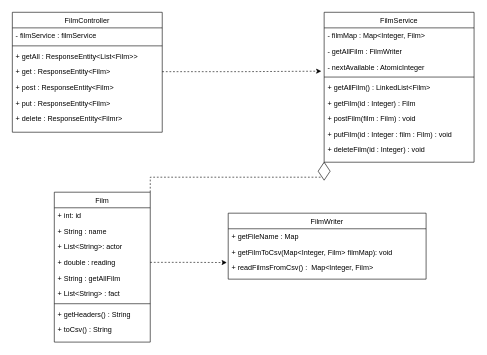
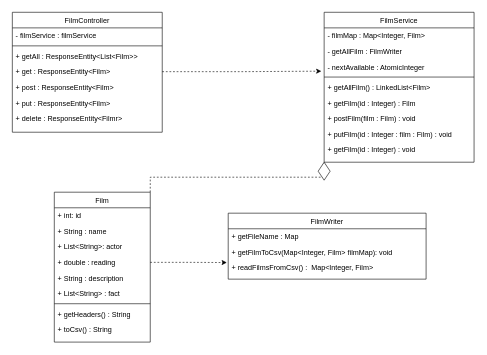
(383, 150) -> (378, 150)
(92, 278) -> (95, 278)
